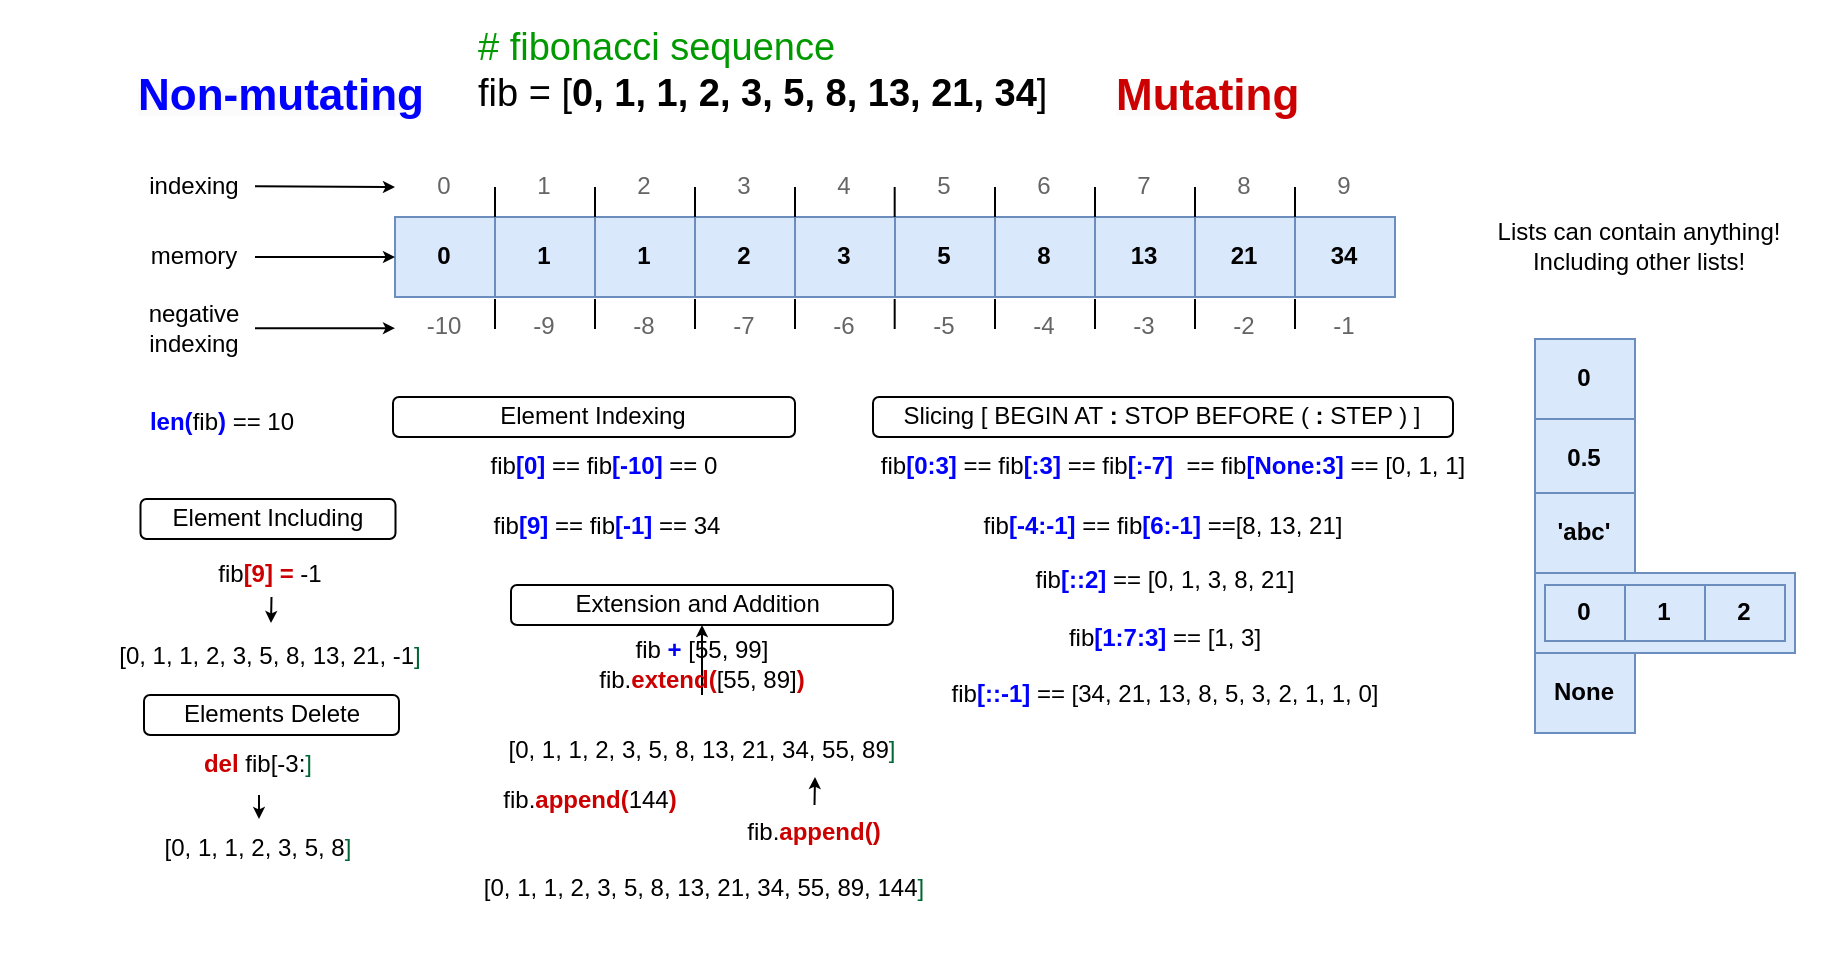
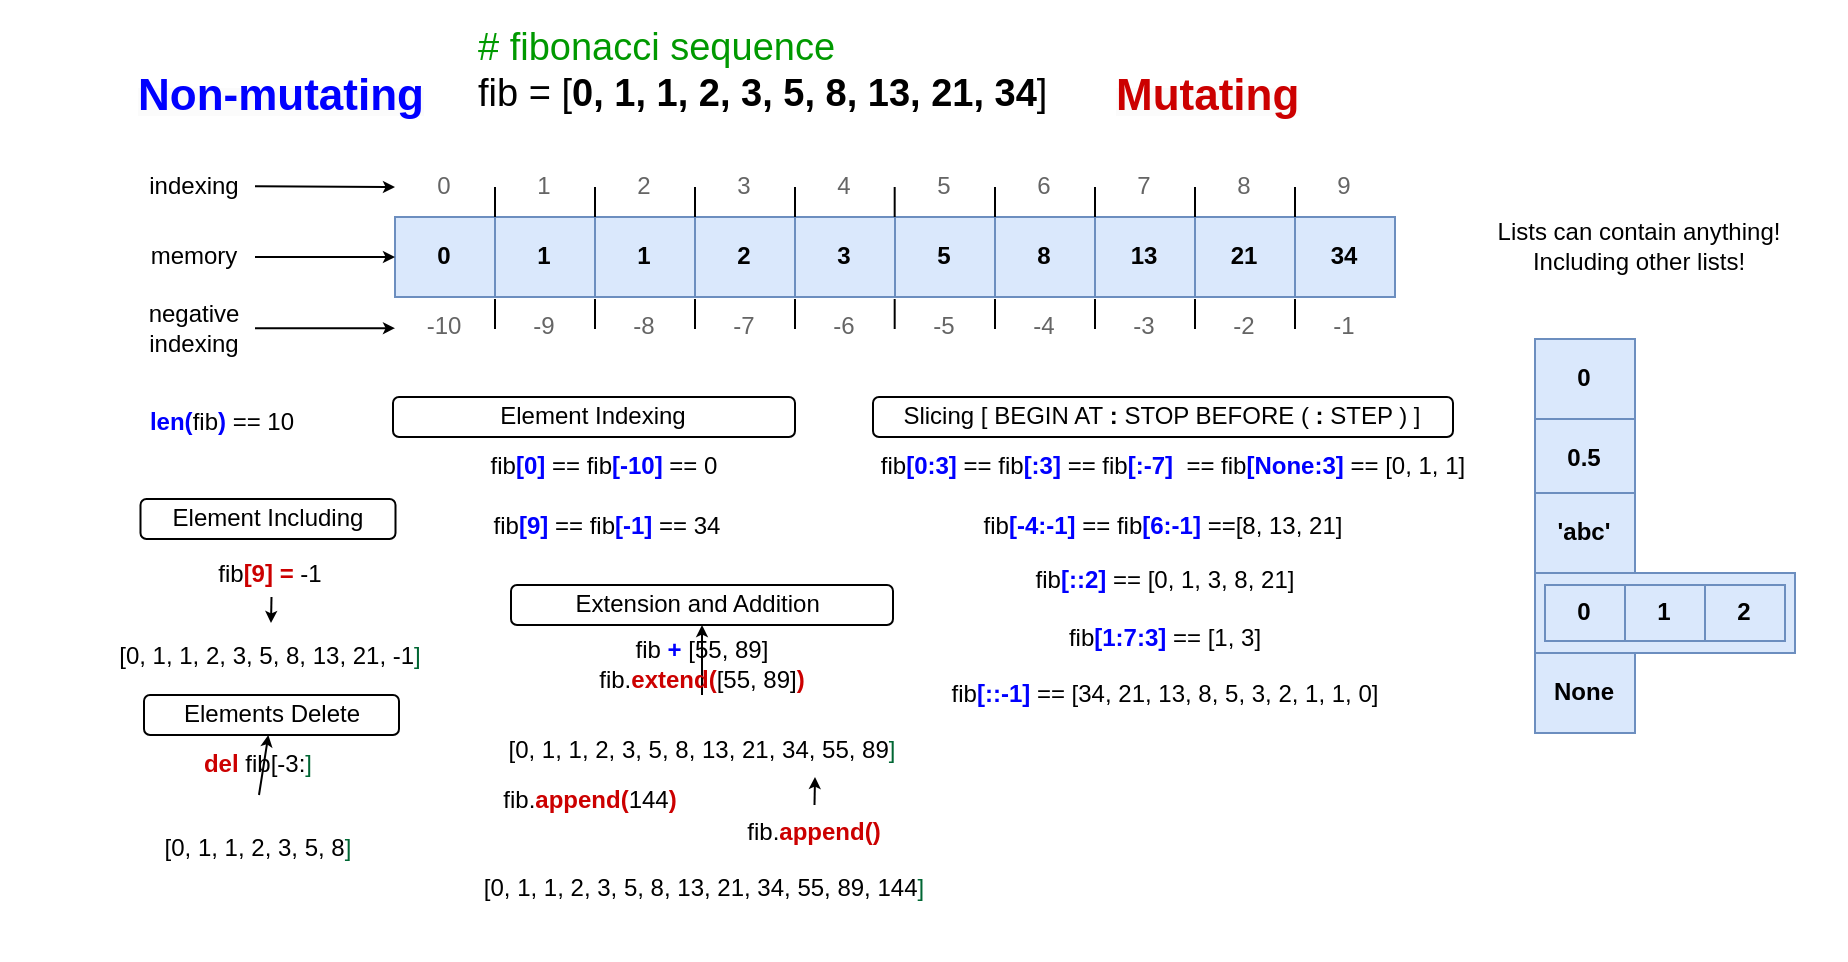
(703, 665) -> (703, 665)
(259, 802) -> (263, 769)
